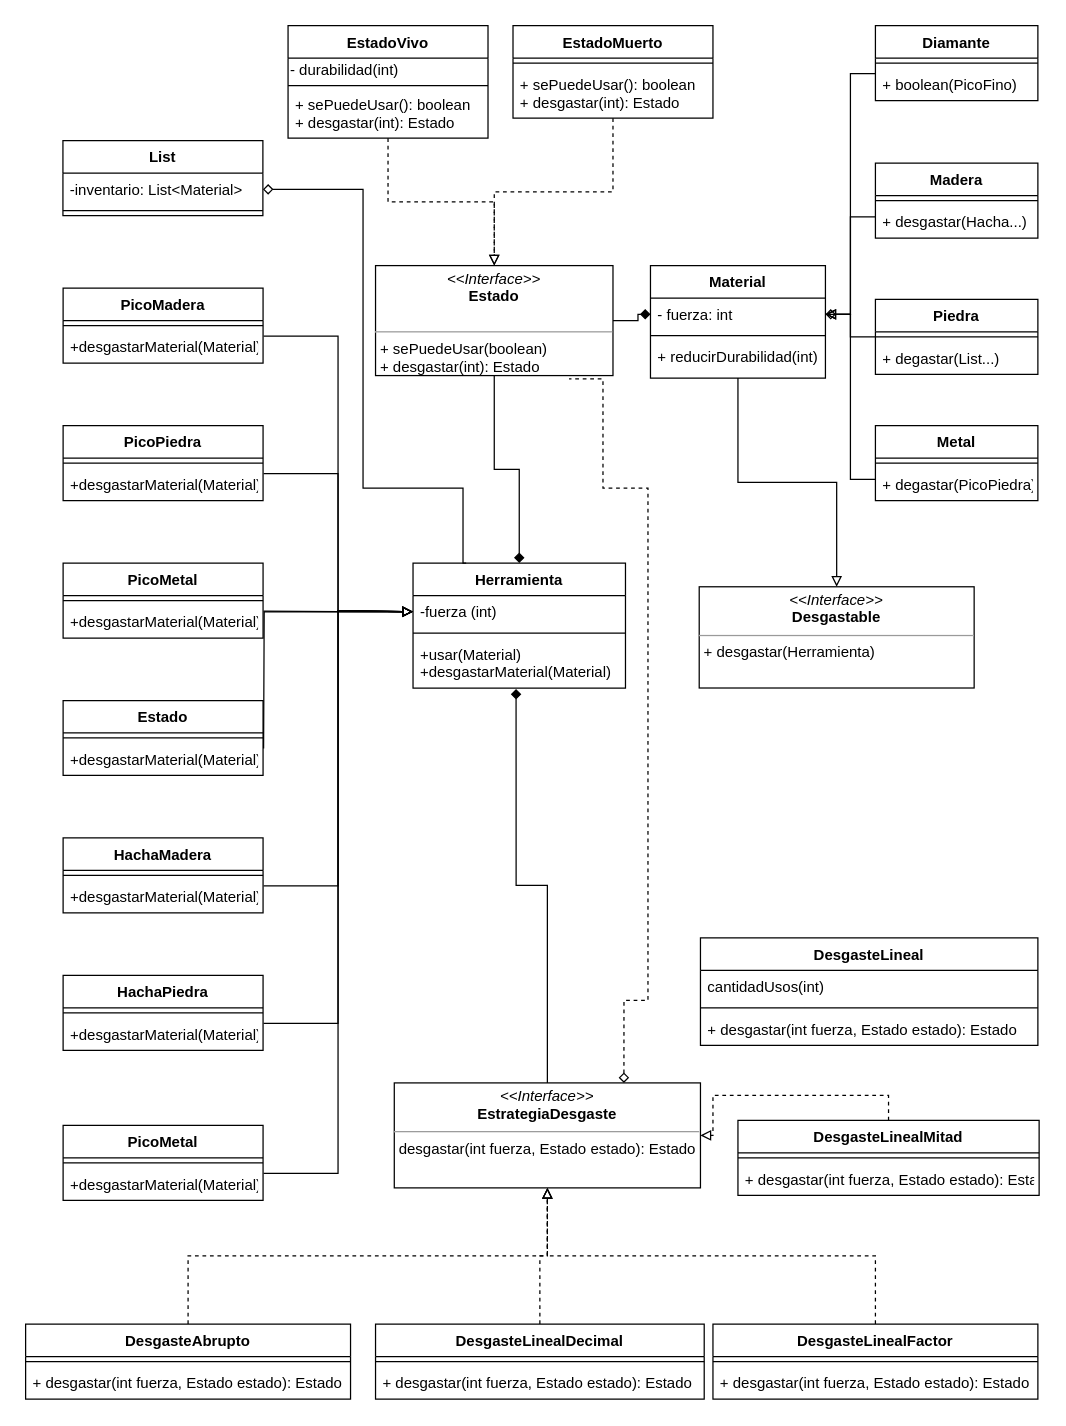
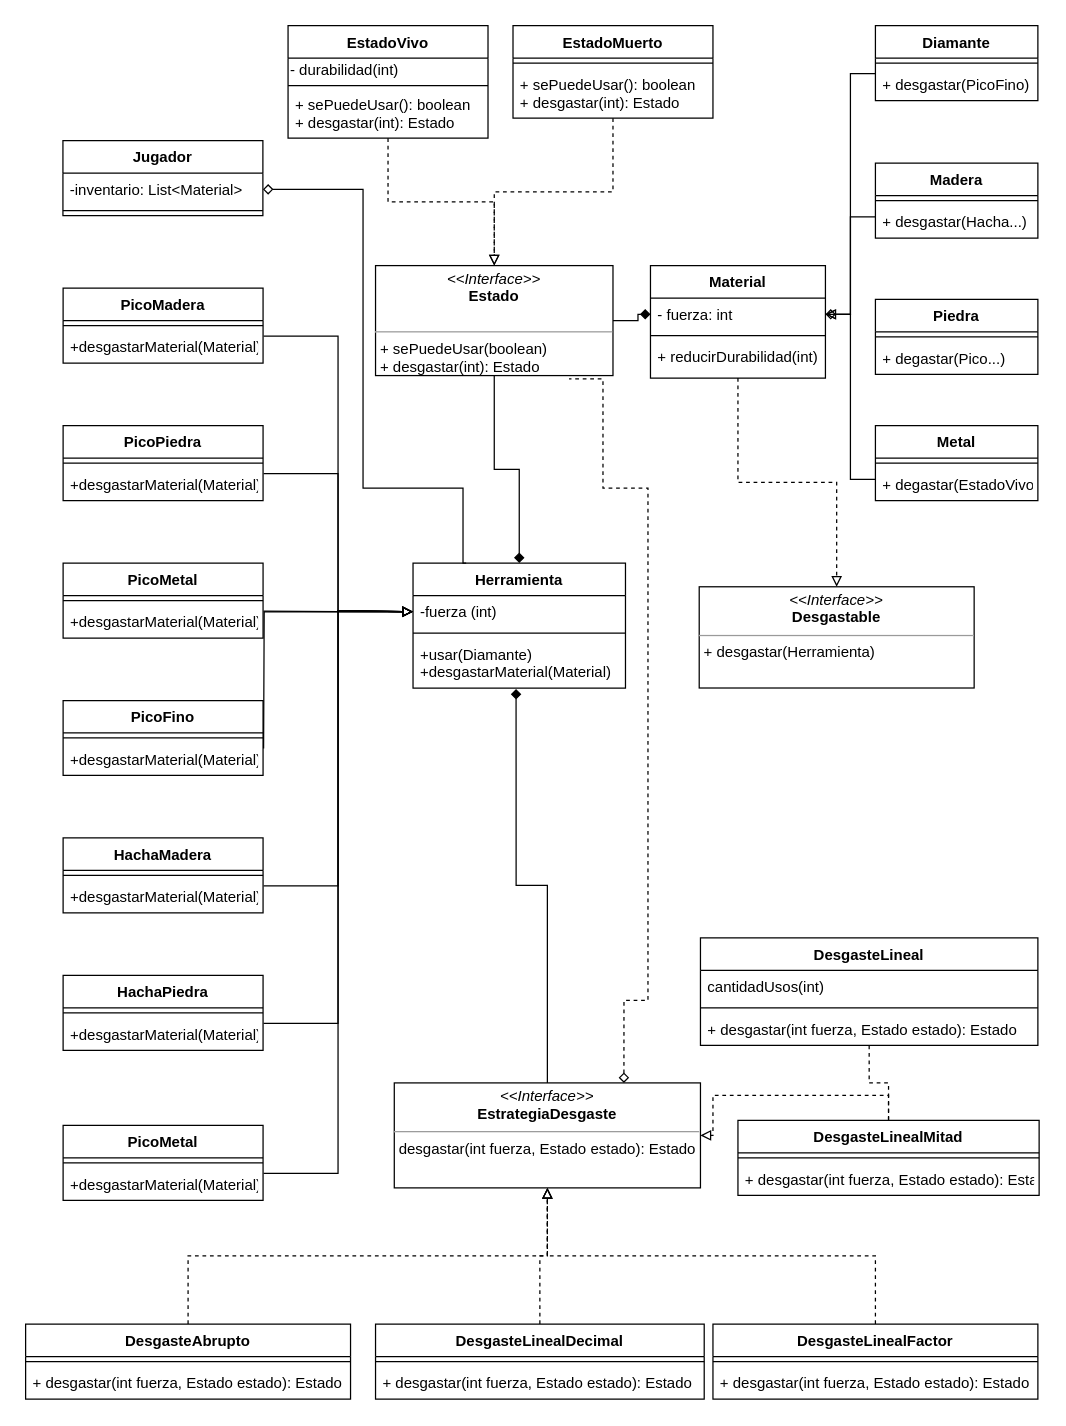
(955, 85) -> (965, 85)
(162, 158) -> (162, 158)
(863, 337) -> none
(953, 359) -> (953, 359)
(781, 483) -> (781, 483)
(969, 485) -> (971, 485)
(479, 655) -> (481, 655)
(163, 718) -> (163, 718)
none -> (869, 1080)
